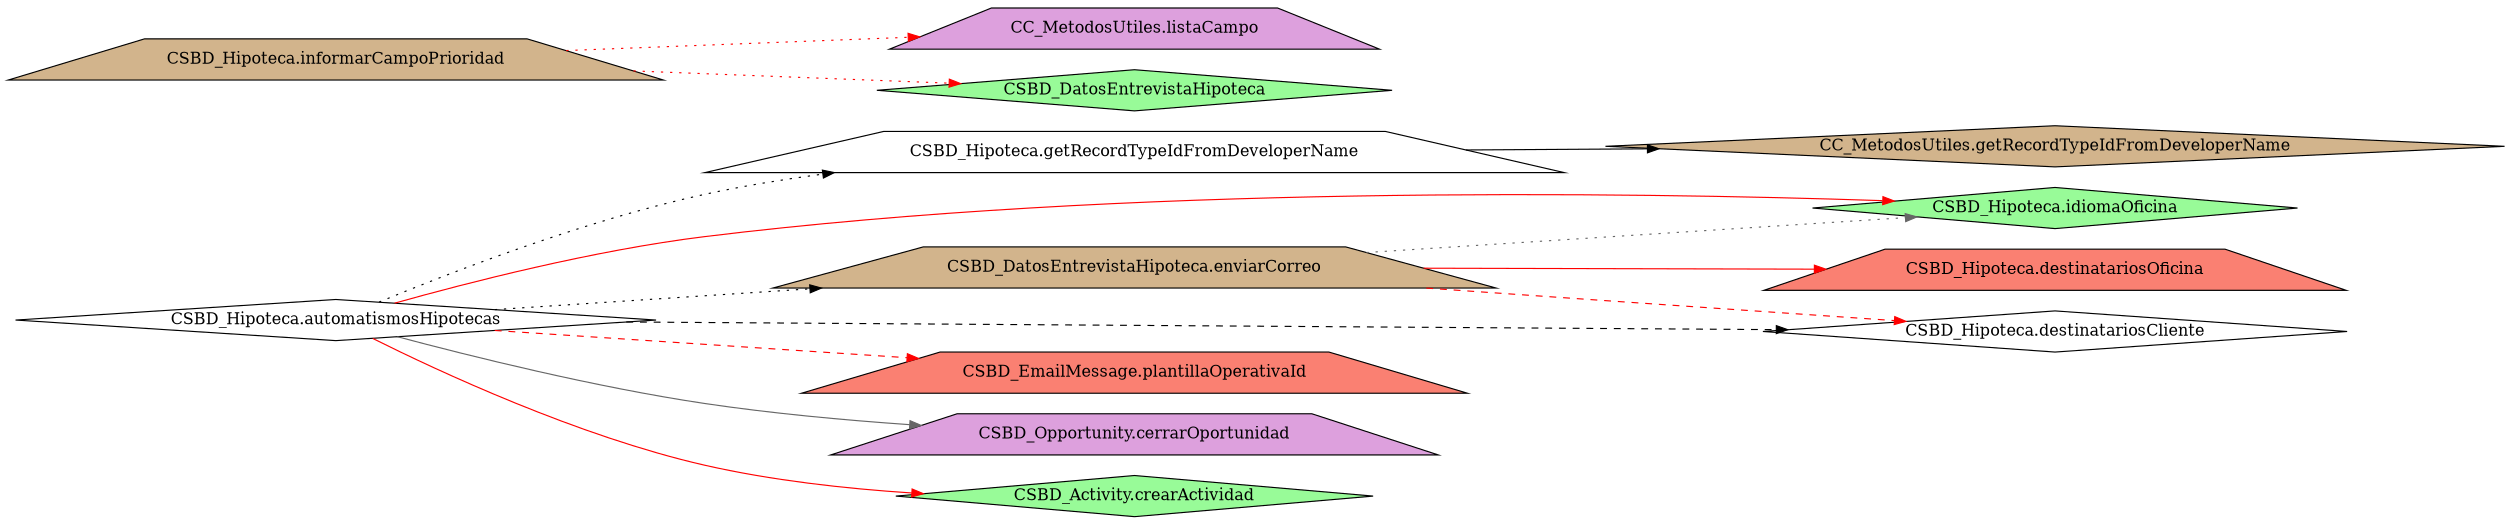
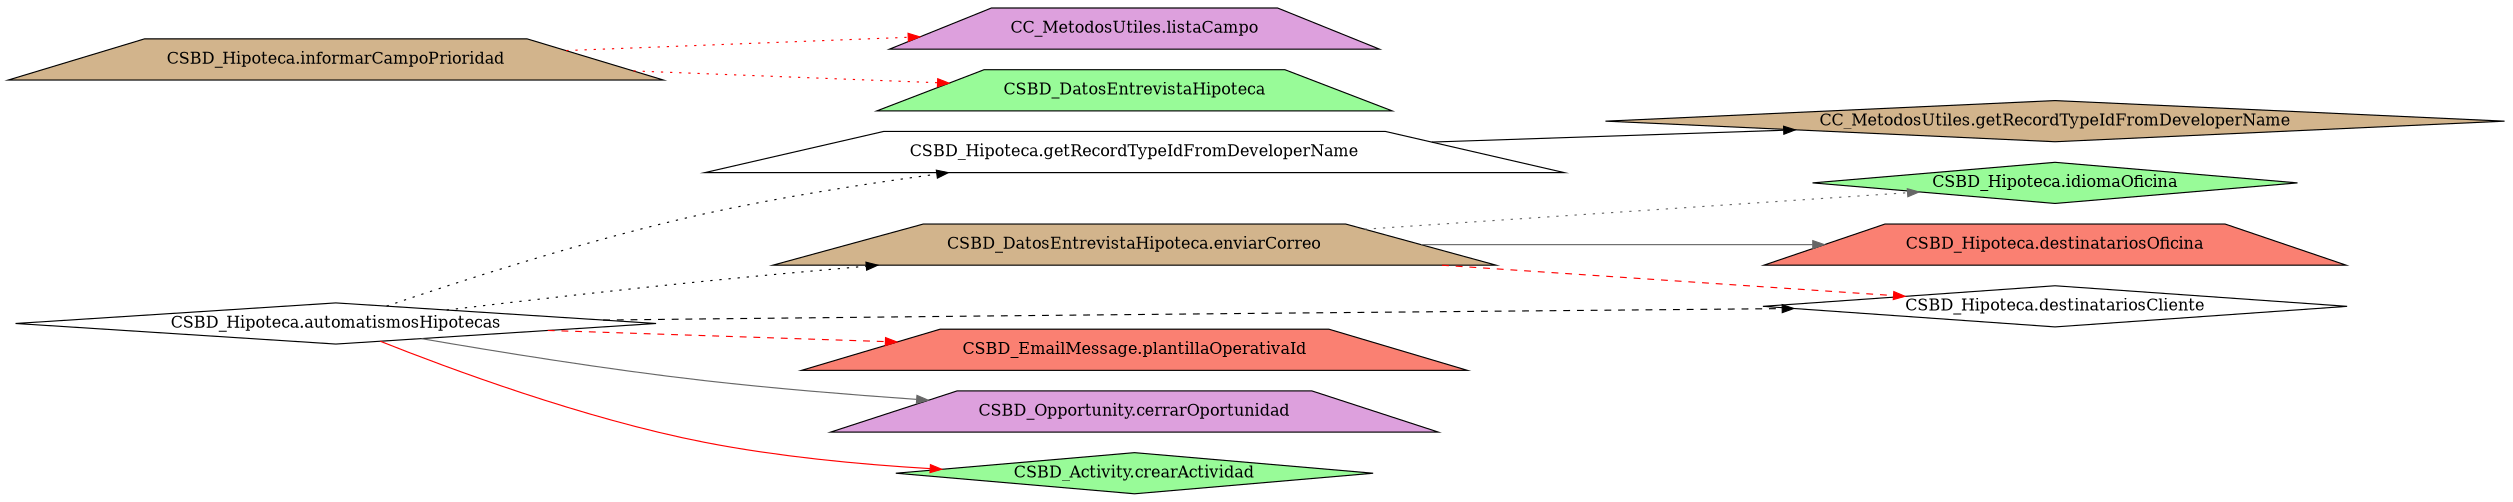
(1134, 90) -> (1134, 90)
(1134, 203) -> none
(1619, 269) -> (1617, 245)
